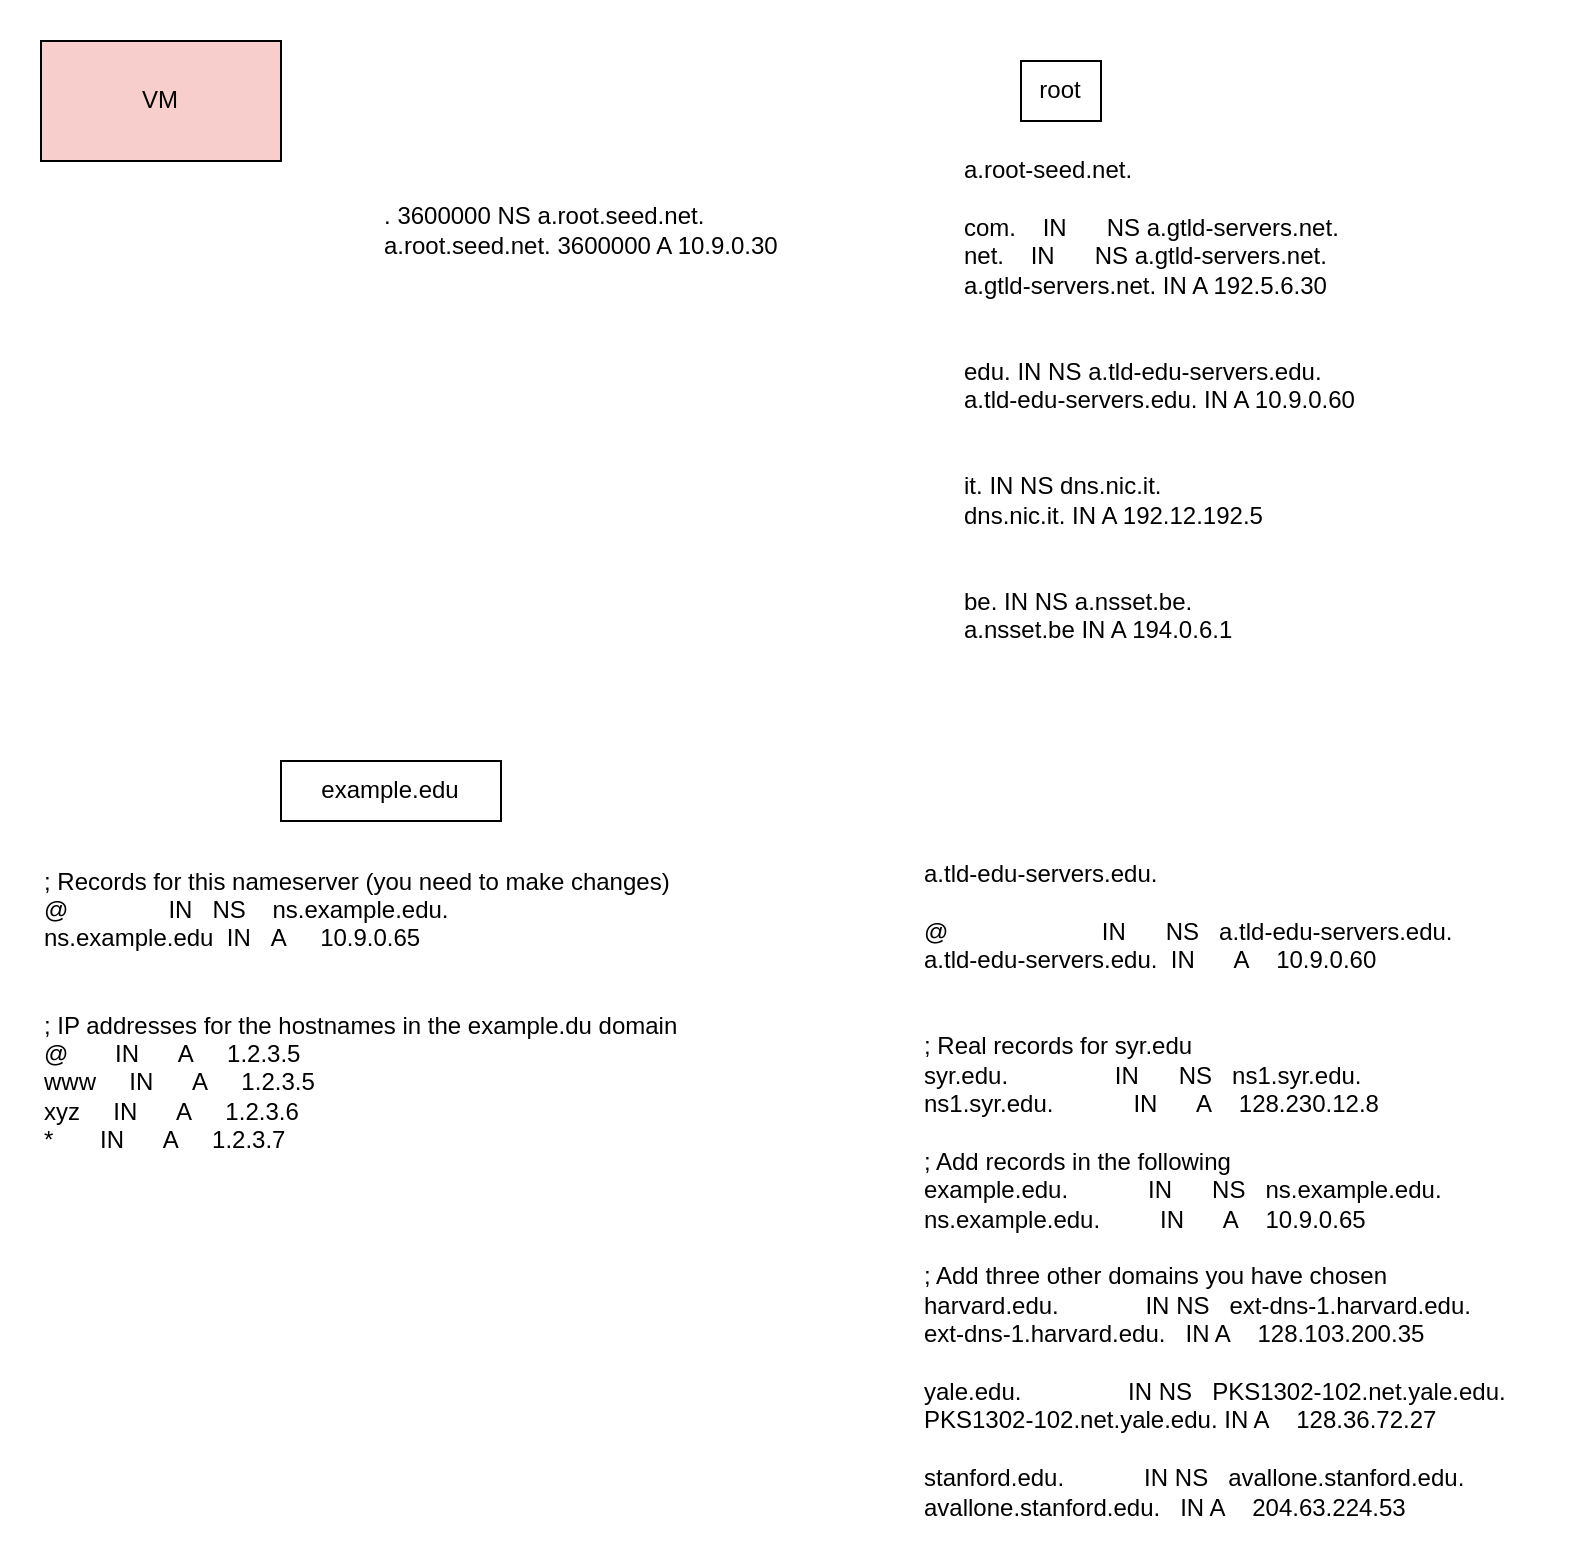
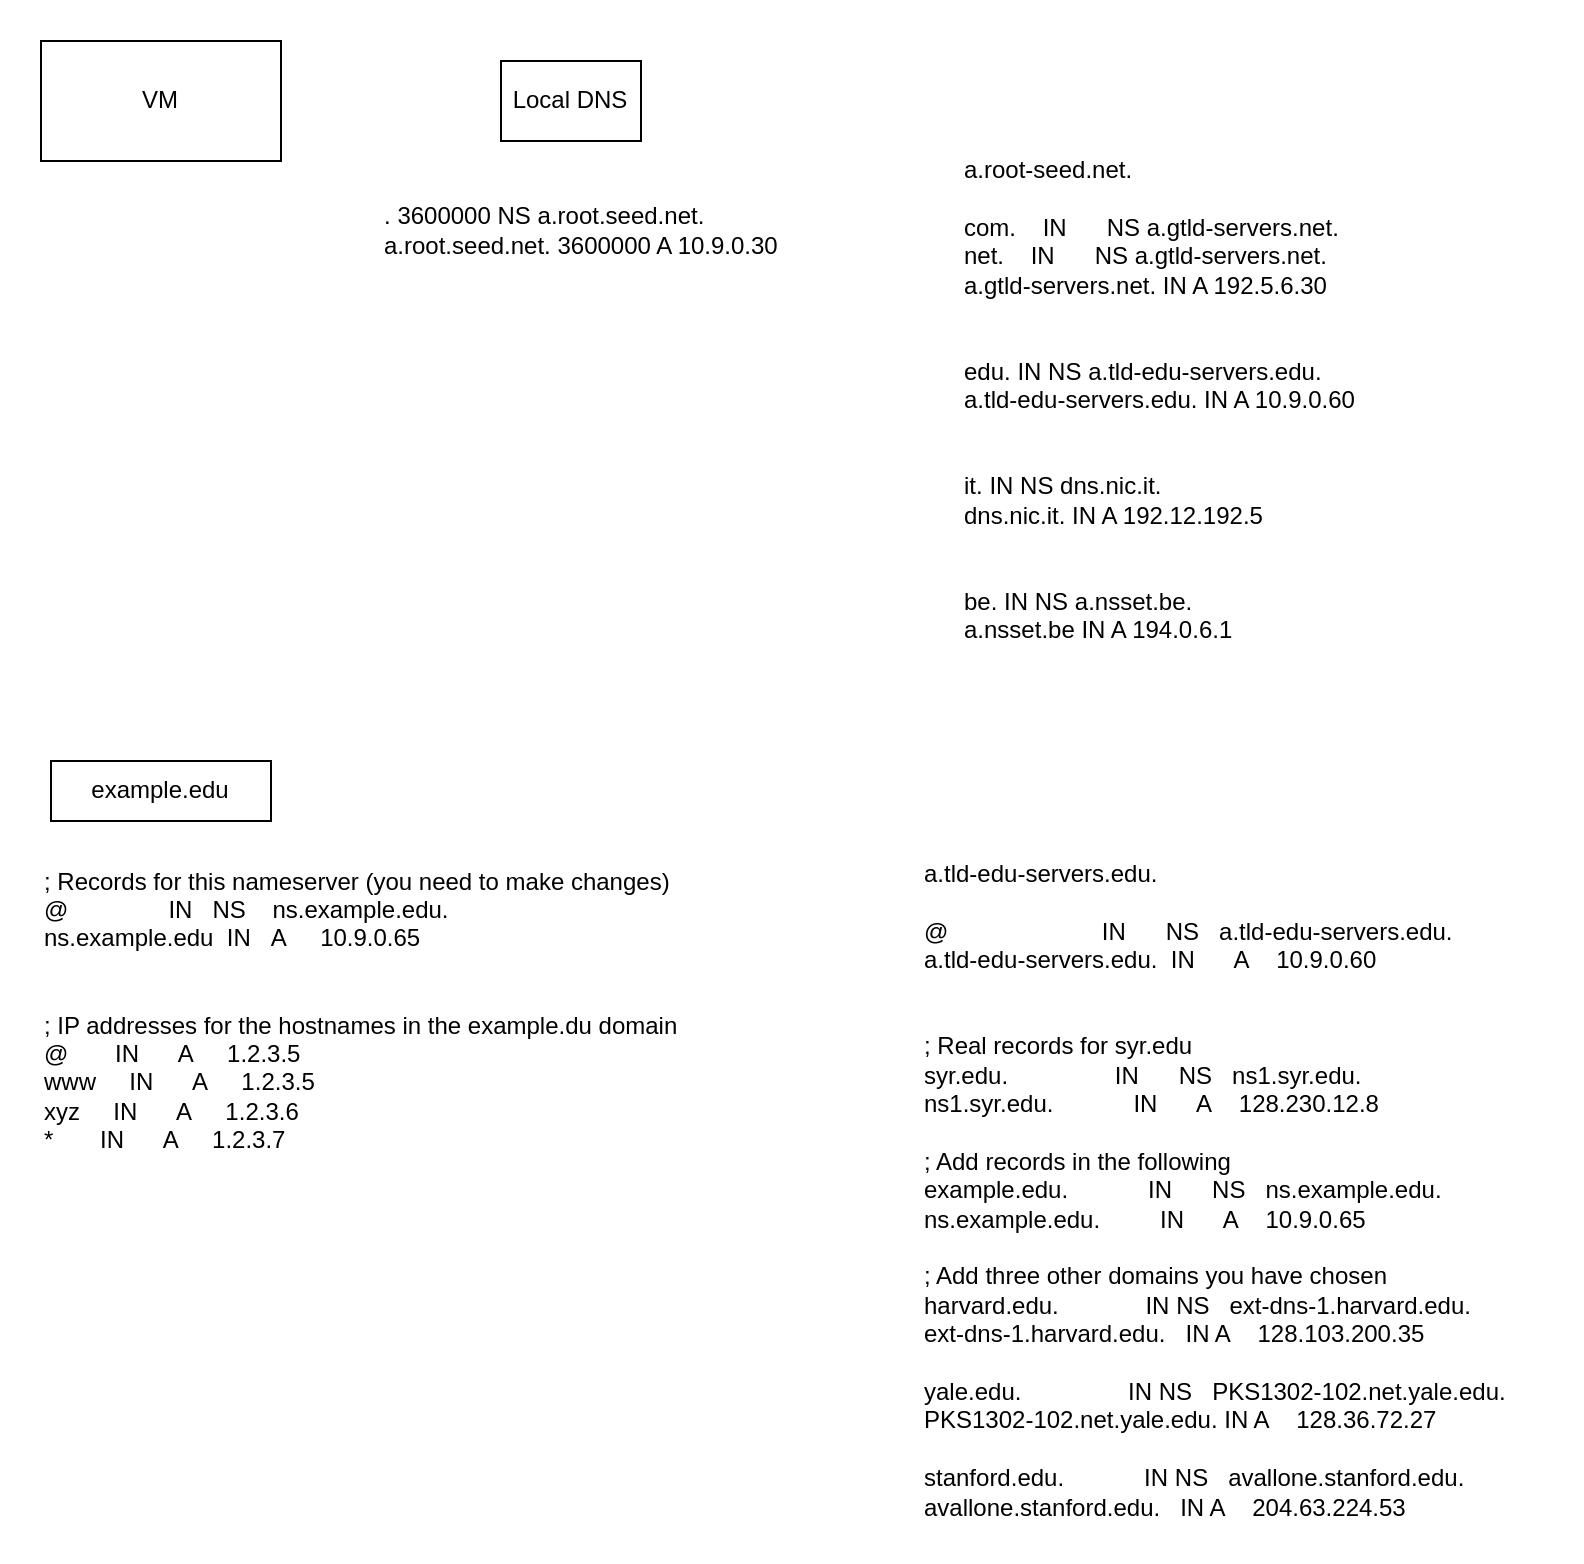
(1061, 91) -> none
(161, 101) -> (161, 101)
none -> (571, 101)
(391, 791) -> (161, 791)
